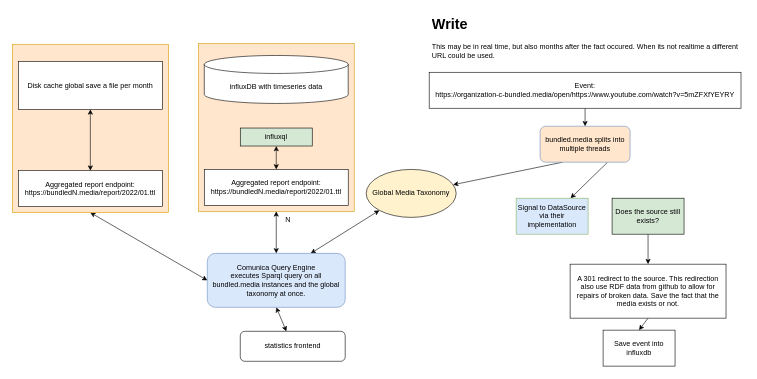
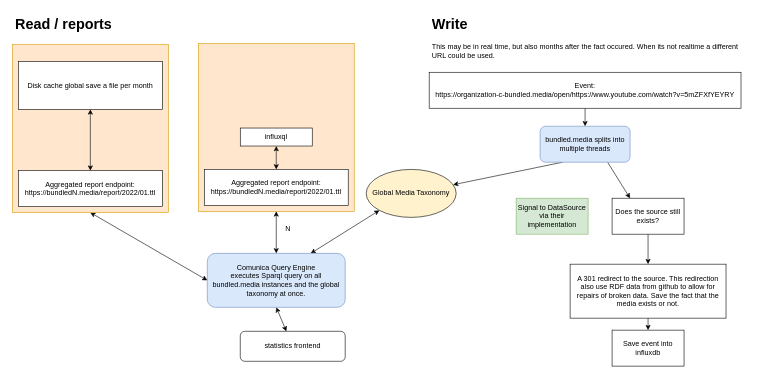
none -> (95, 24)
(276, 80) -> none
(276, 137) -> (276, 137)
(585, 144) -> (585, 144)
(580, 189) -> (618, 179)
(552, 216) -> (552, 216)
(648, 216) -> (648, 216)
(288, 221) -> (288, 230)
(639, 348) -> (648, 348)
